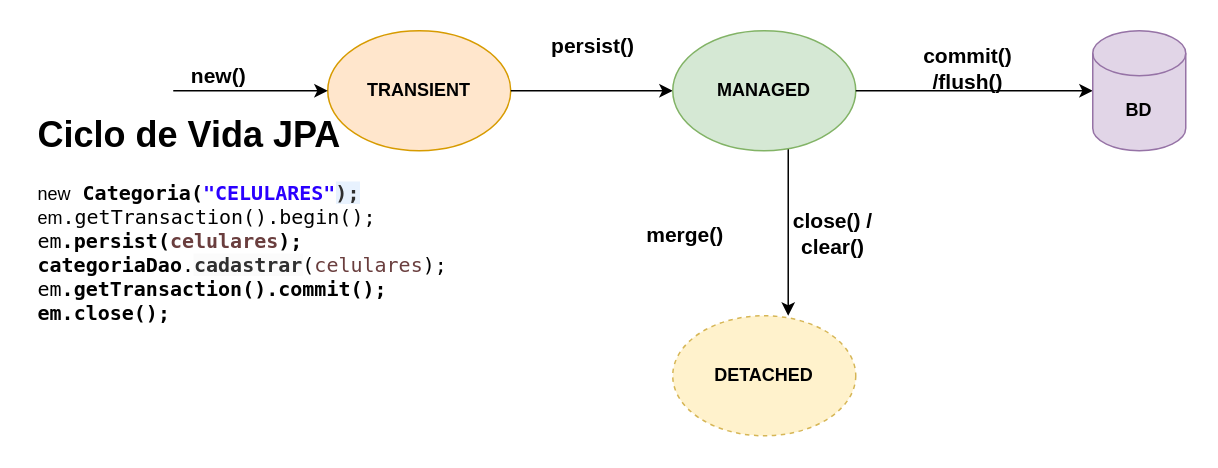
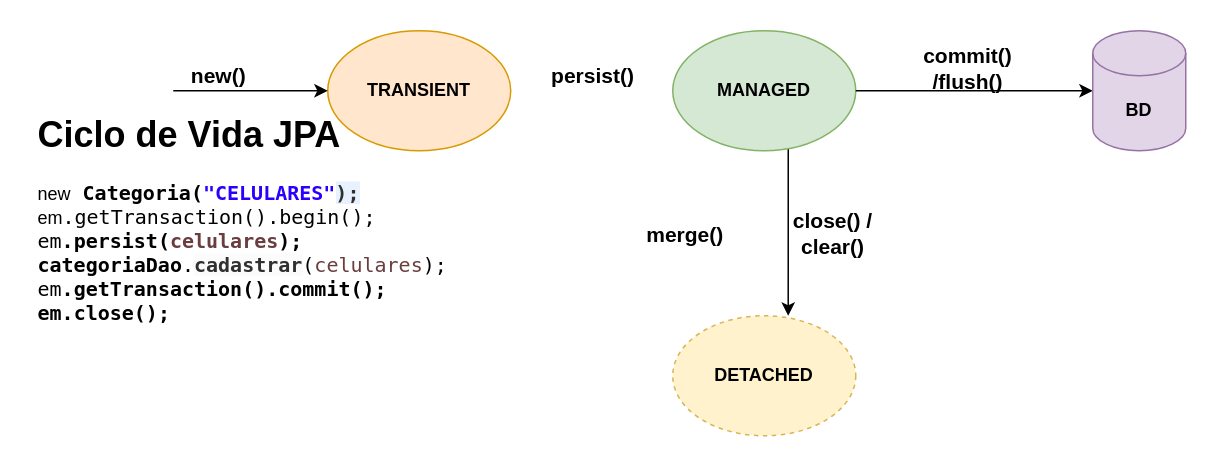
(593, 46) -> (593, 76)
(587, 91) -> none
